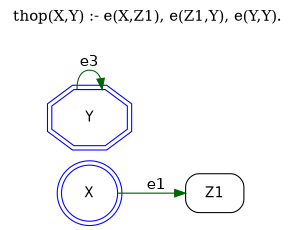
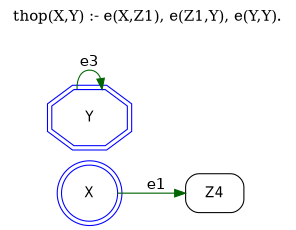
(215, 193) -> (215, 193)
